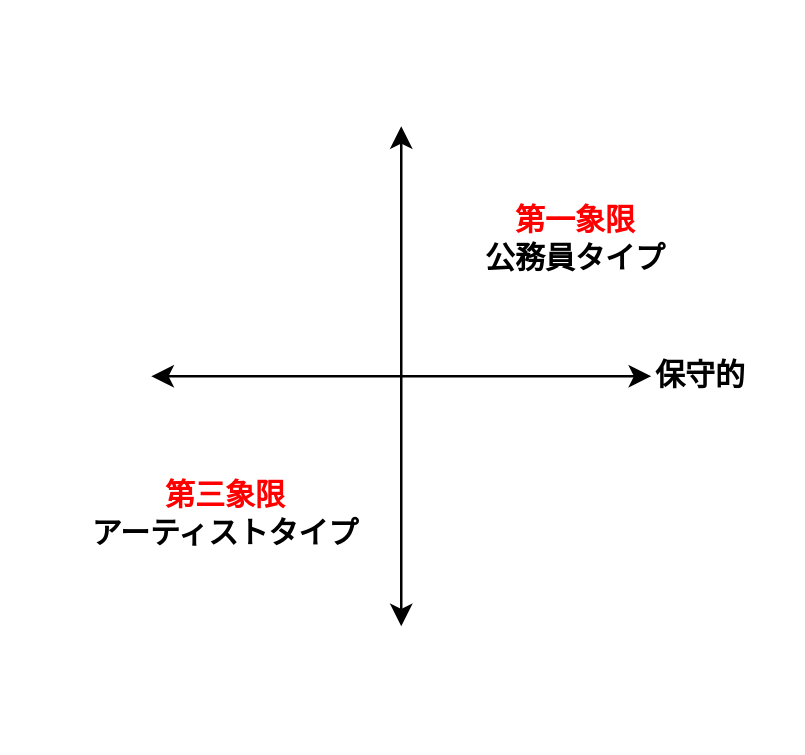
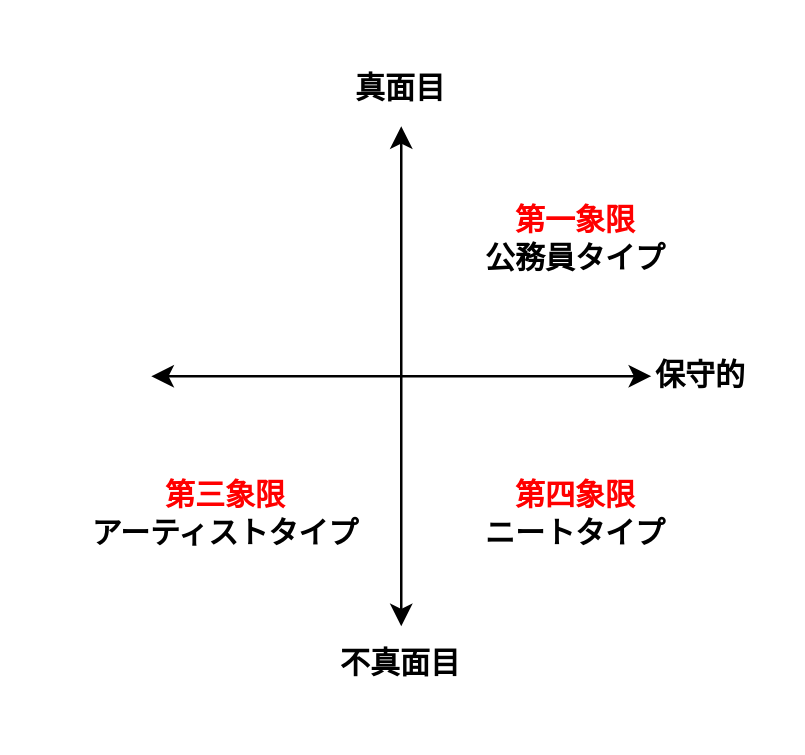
none -> (401, 89)
none -> (576, 514)
none -> (401, 664)
